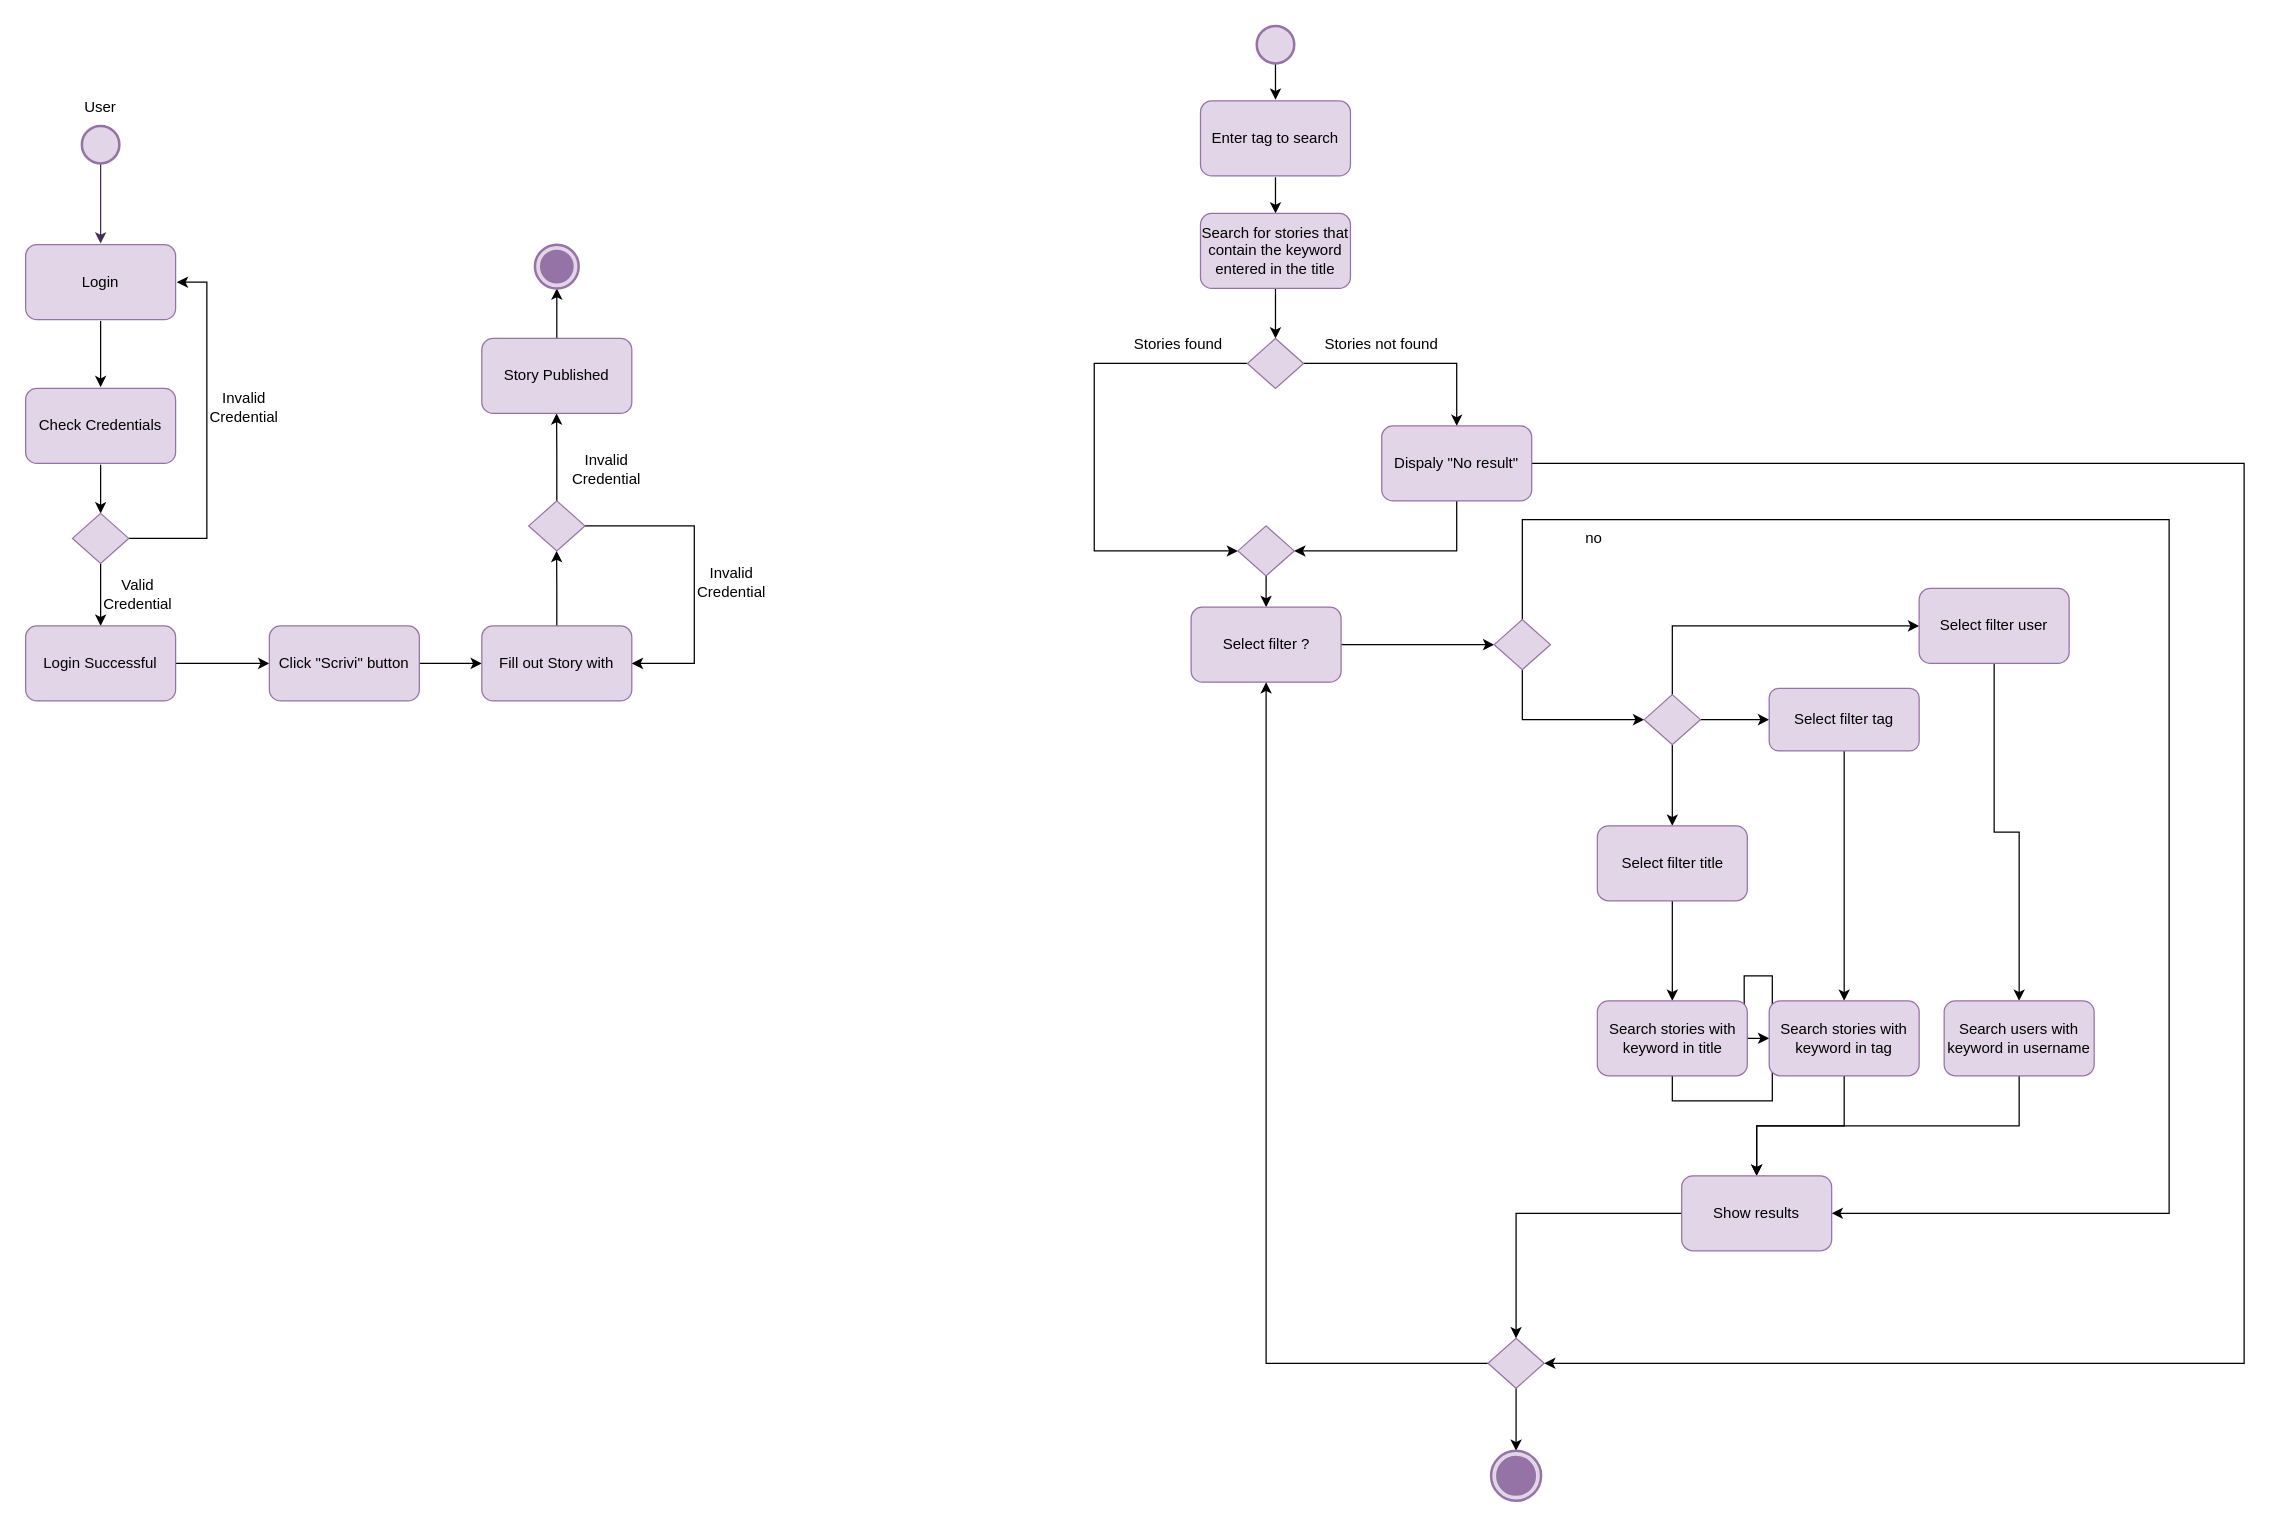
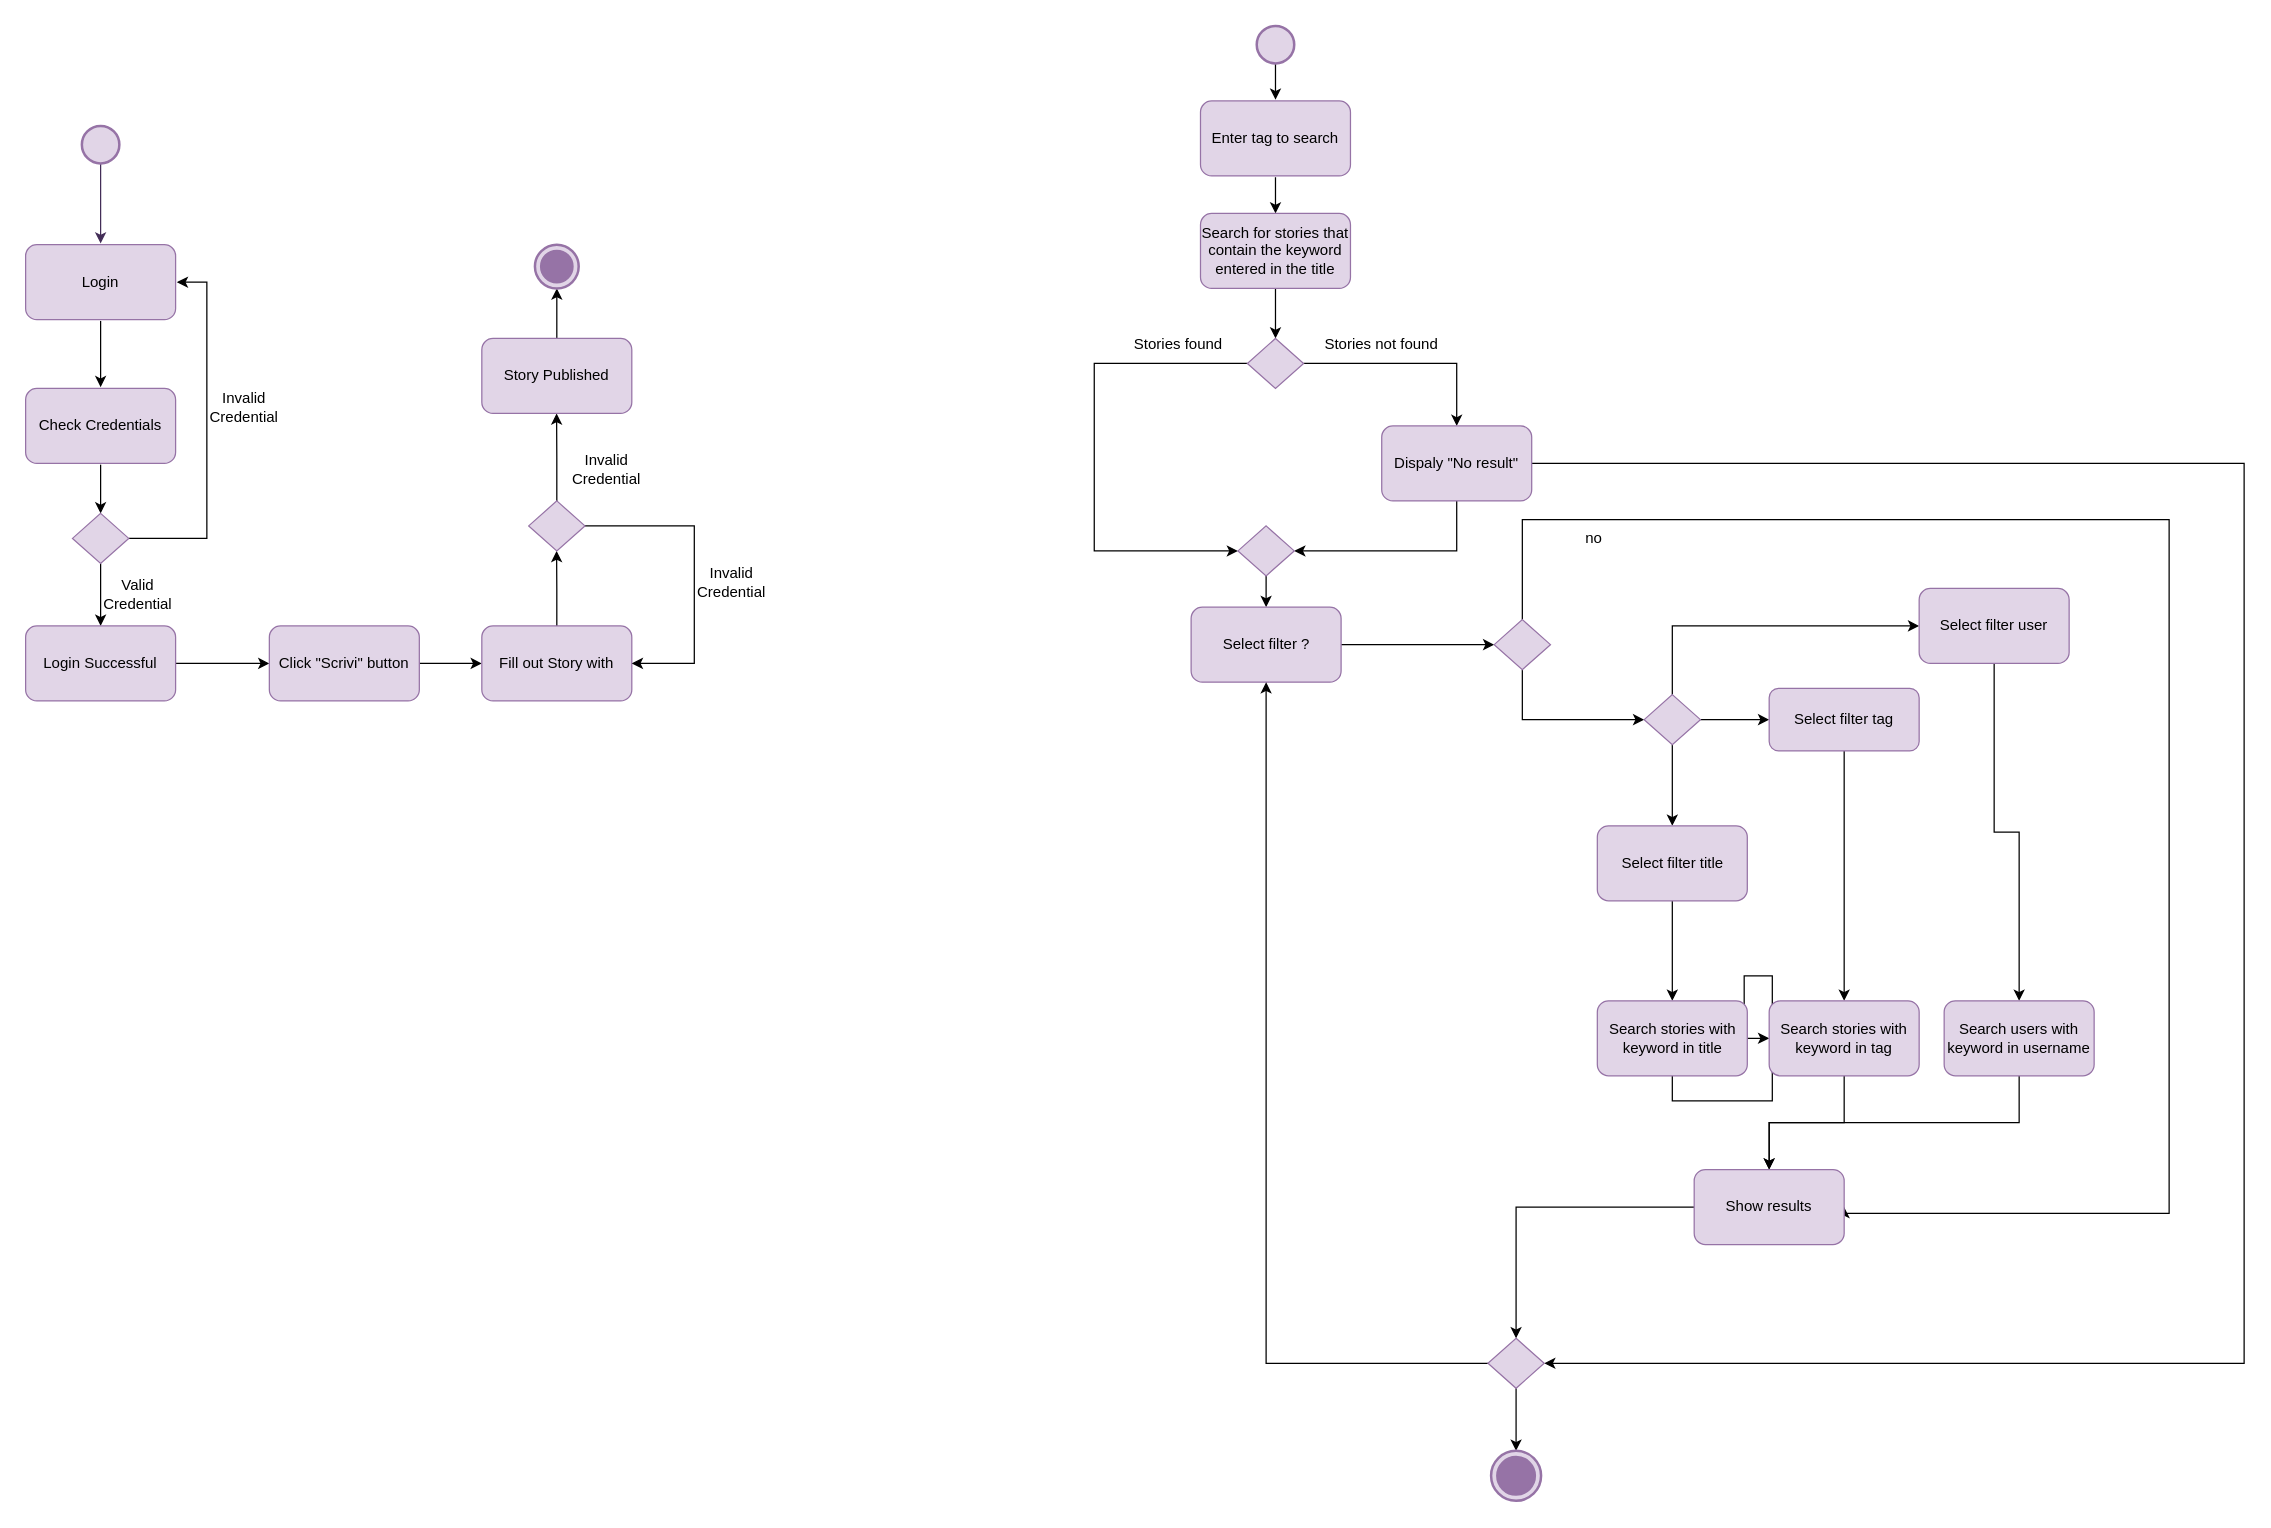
(101, 107) -> none
(1757, 1213) -> (1769, 1207)
